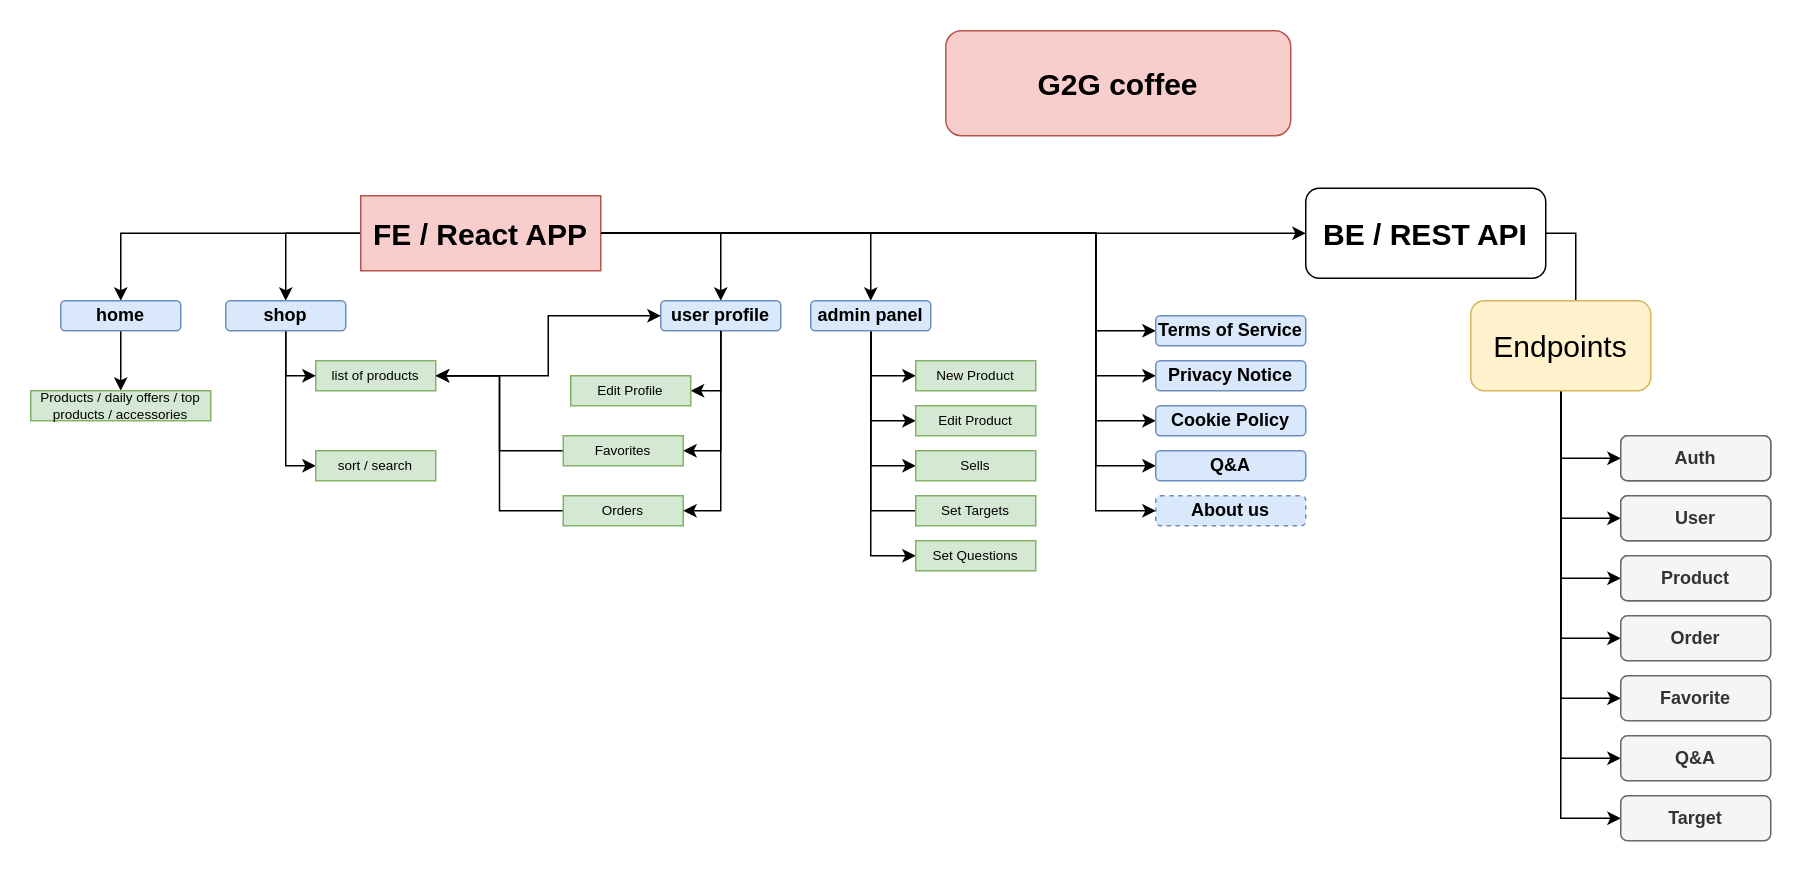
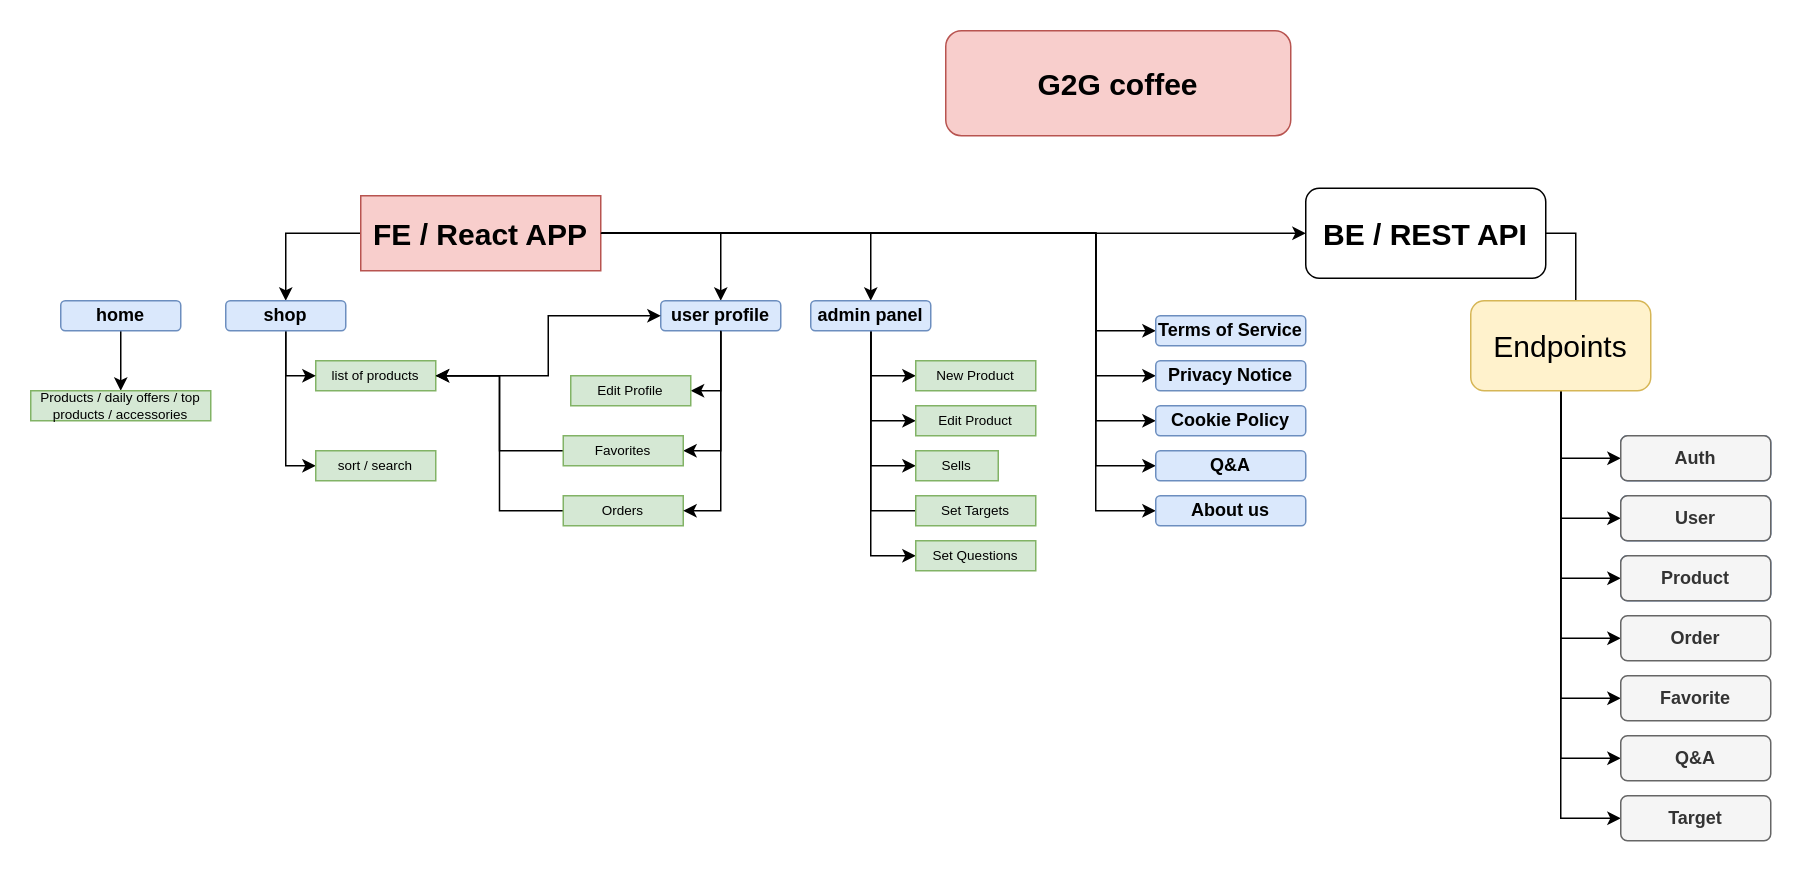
(174, 233) -> none
(976, 466) -> (957, 466)
(1231, 511) -> (1231, 511)
